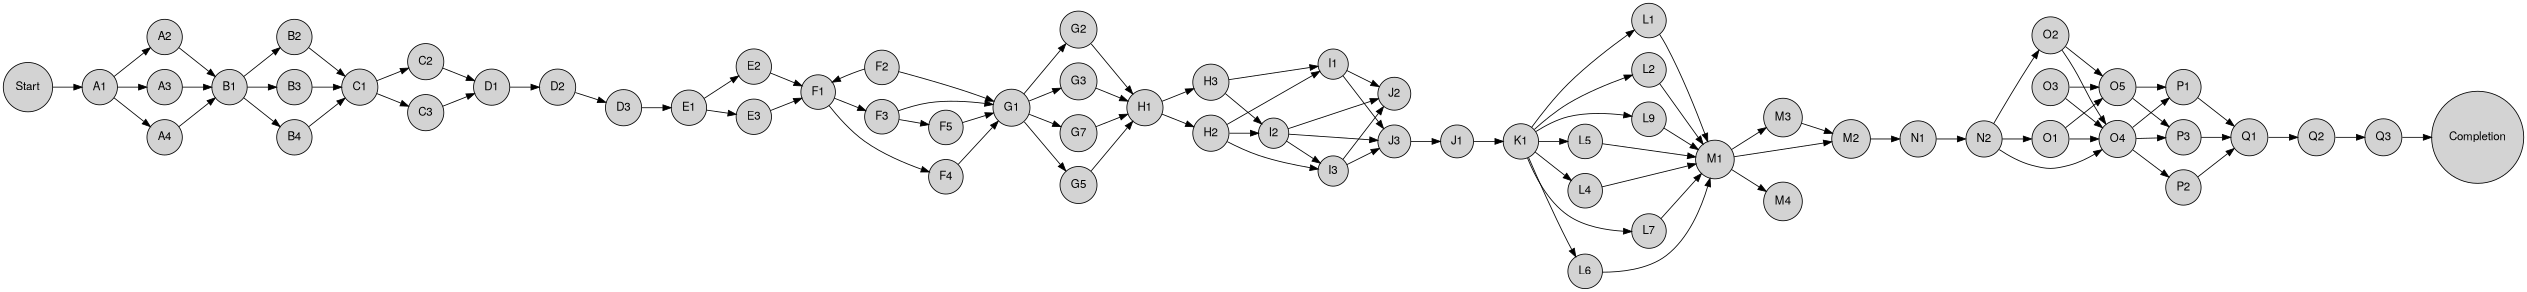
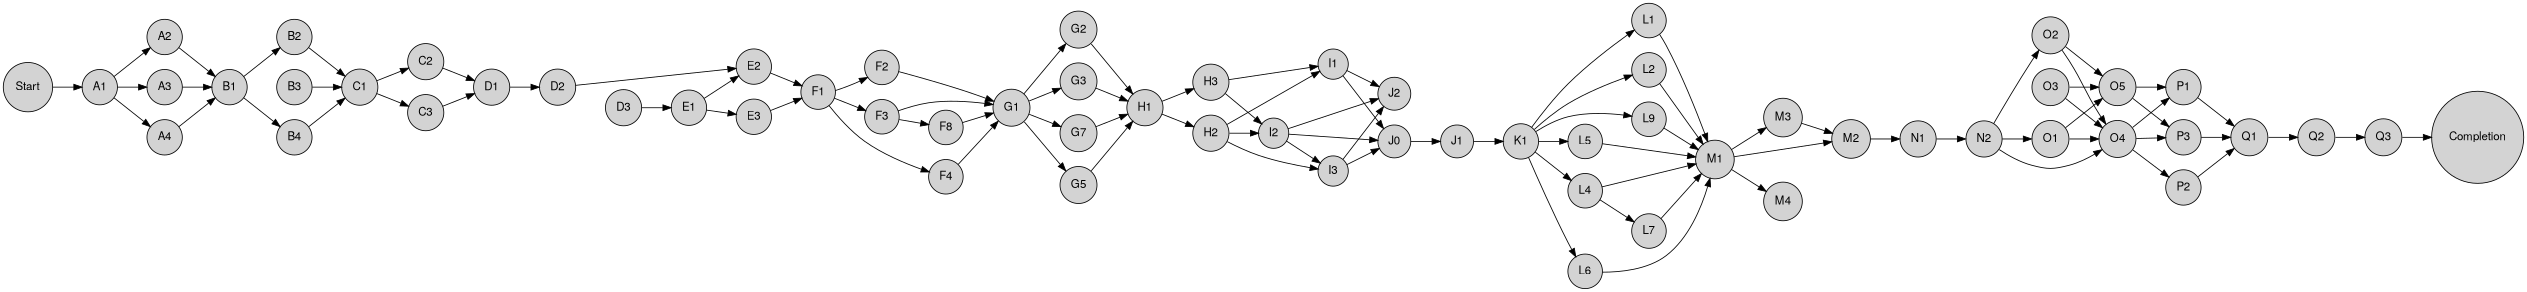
(852, 73) -> (848, 86)
(258, 87) -> none
(587, 96) -> (652, 77)
(946, 127) -> (946, 127)
(1394, 141) -> (1394, 141)
(1563, 211) -> (1614, 209)
